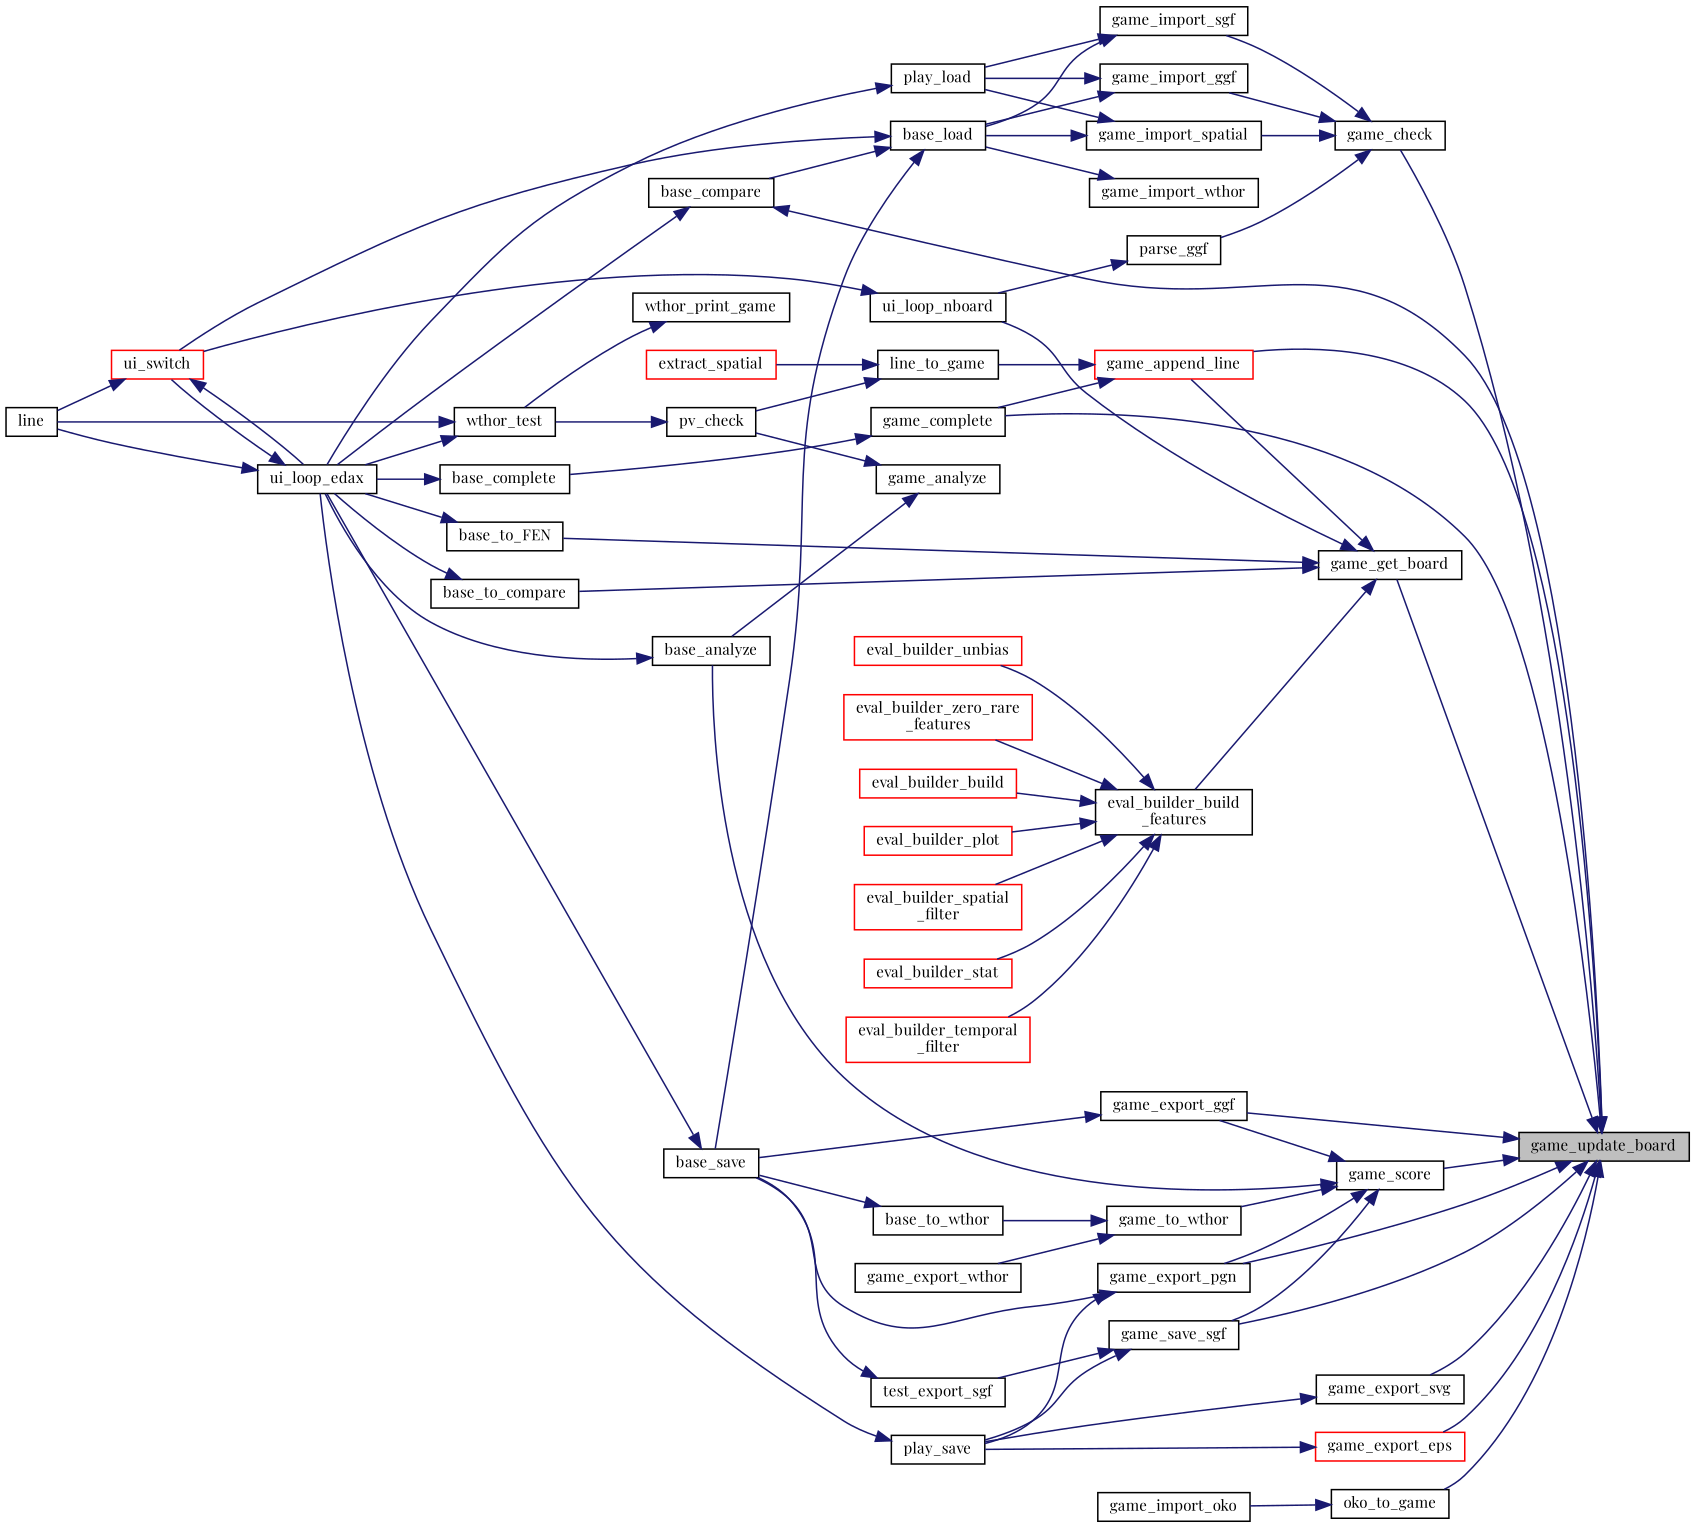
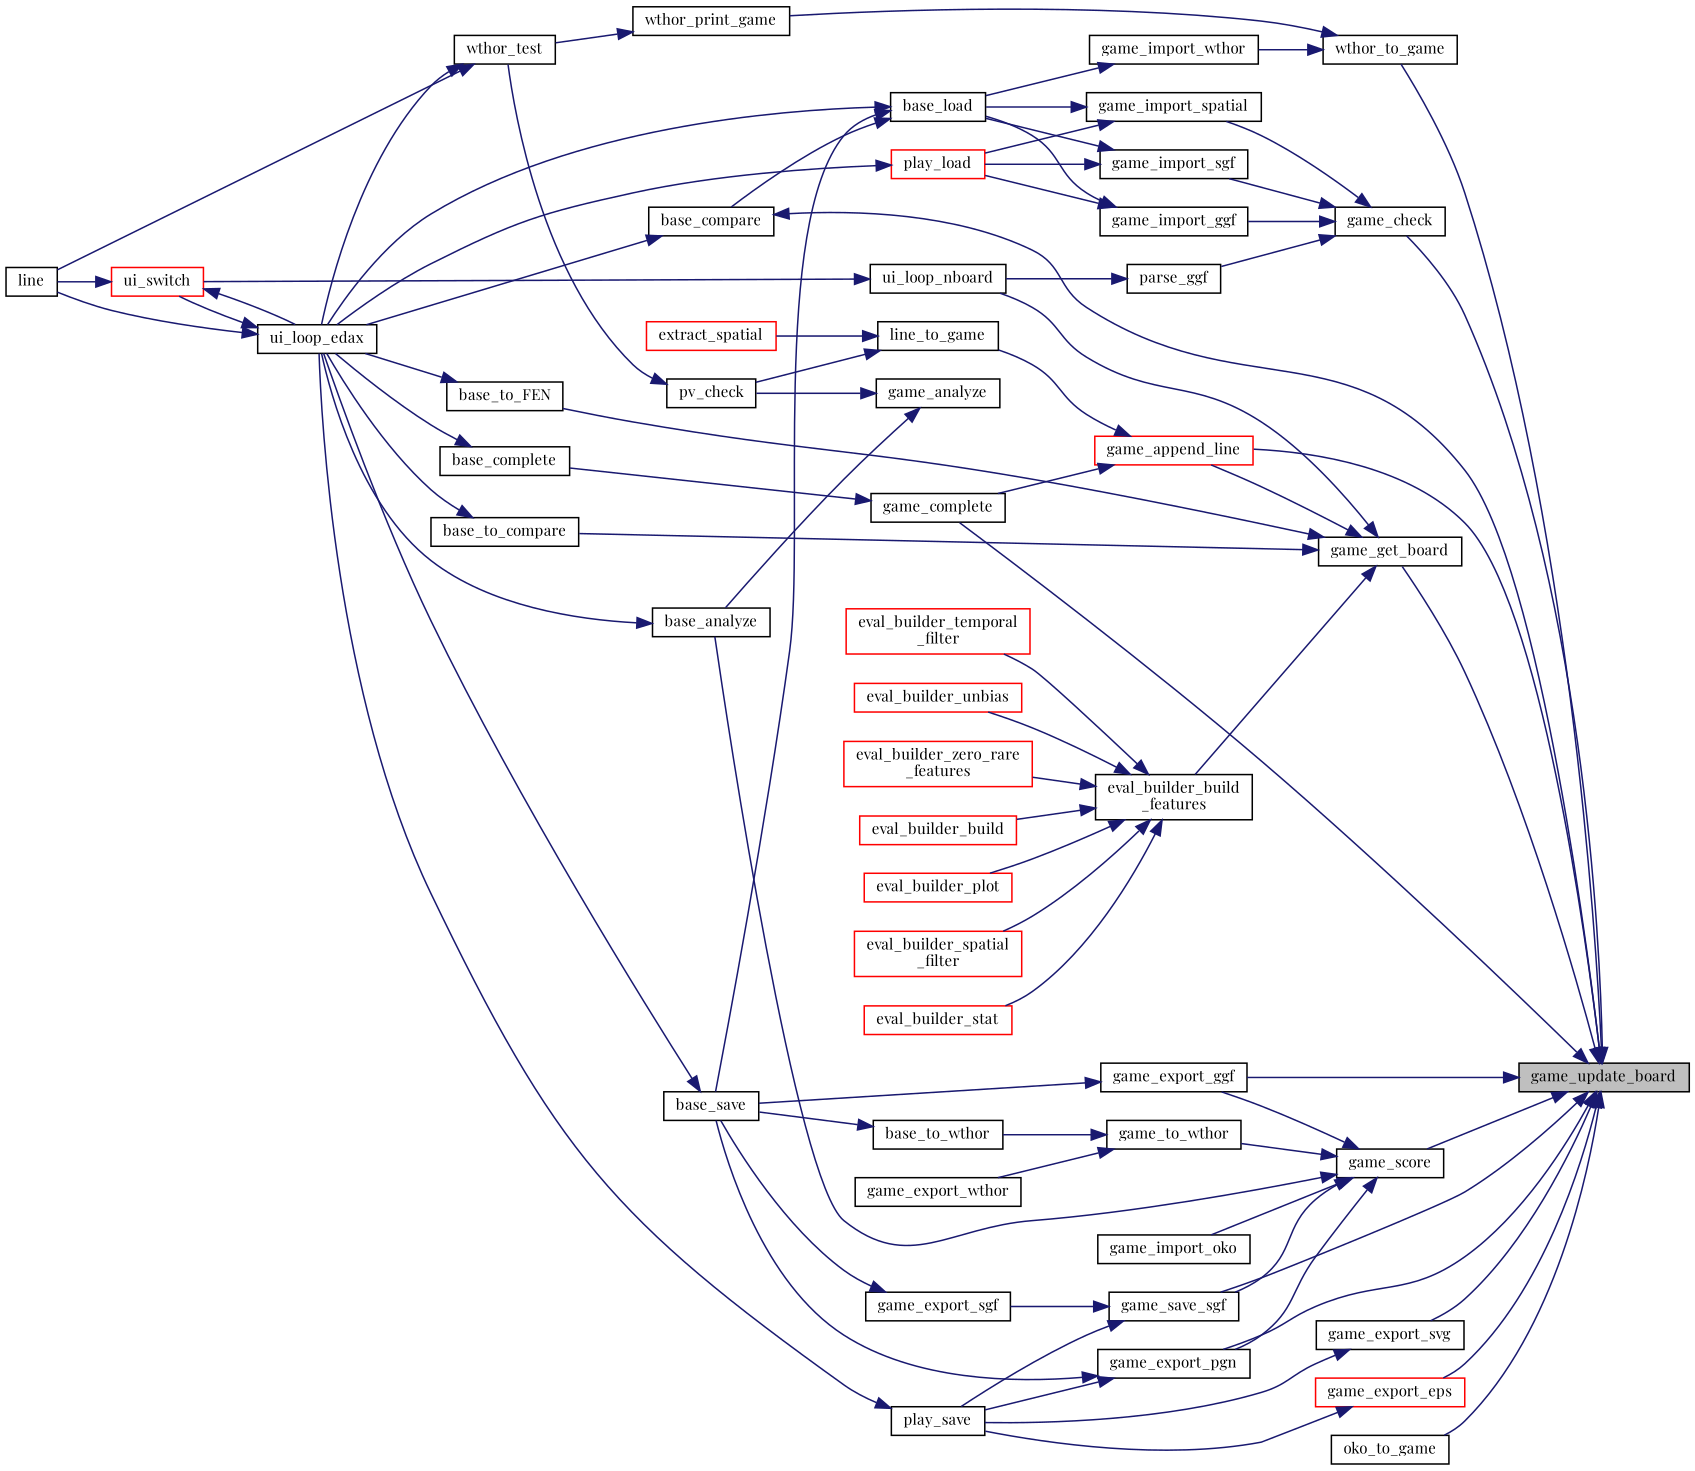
none -> (1390, 50)
(938, 78) -> (938, 164)
(512, 195) -> (573, 153)
(938, 1392) -> (938, 1307)
(1283, 1505) -> (1275, 1209)
